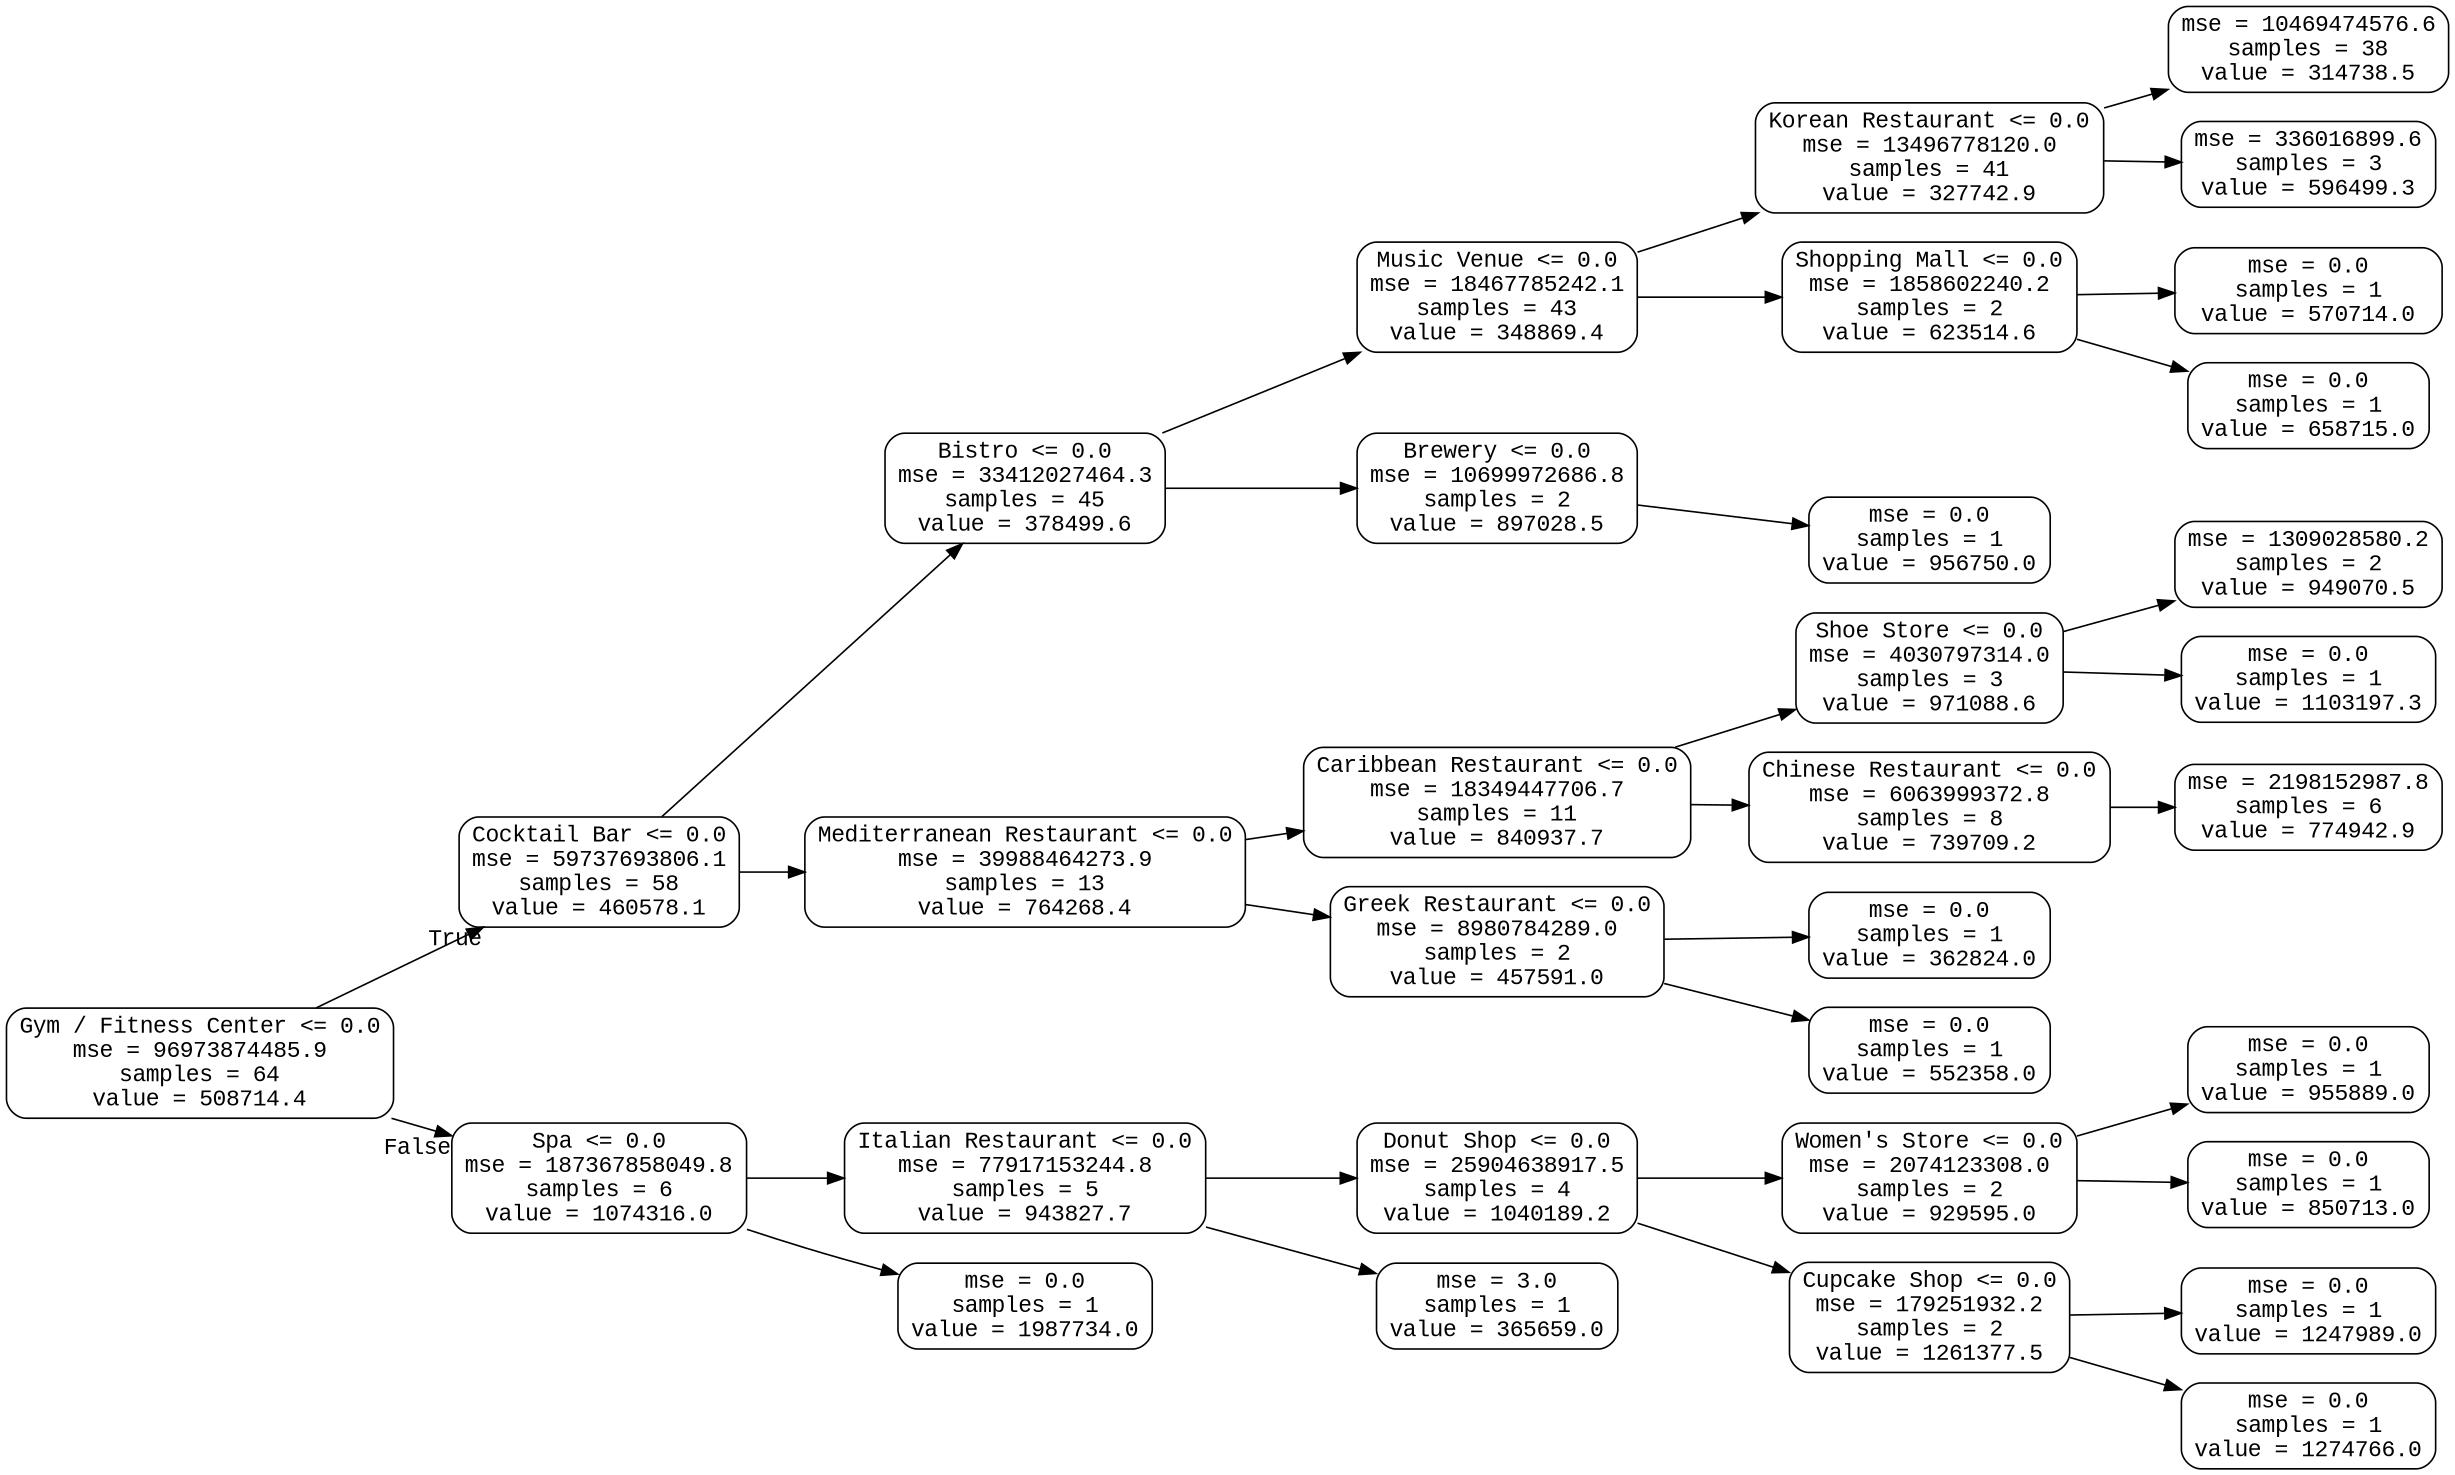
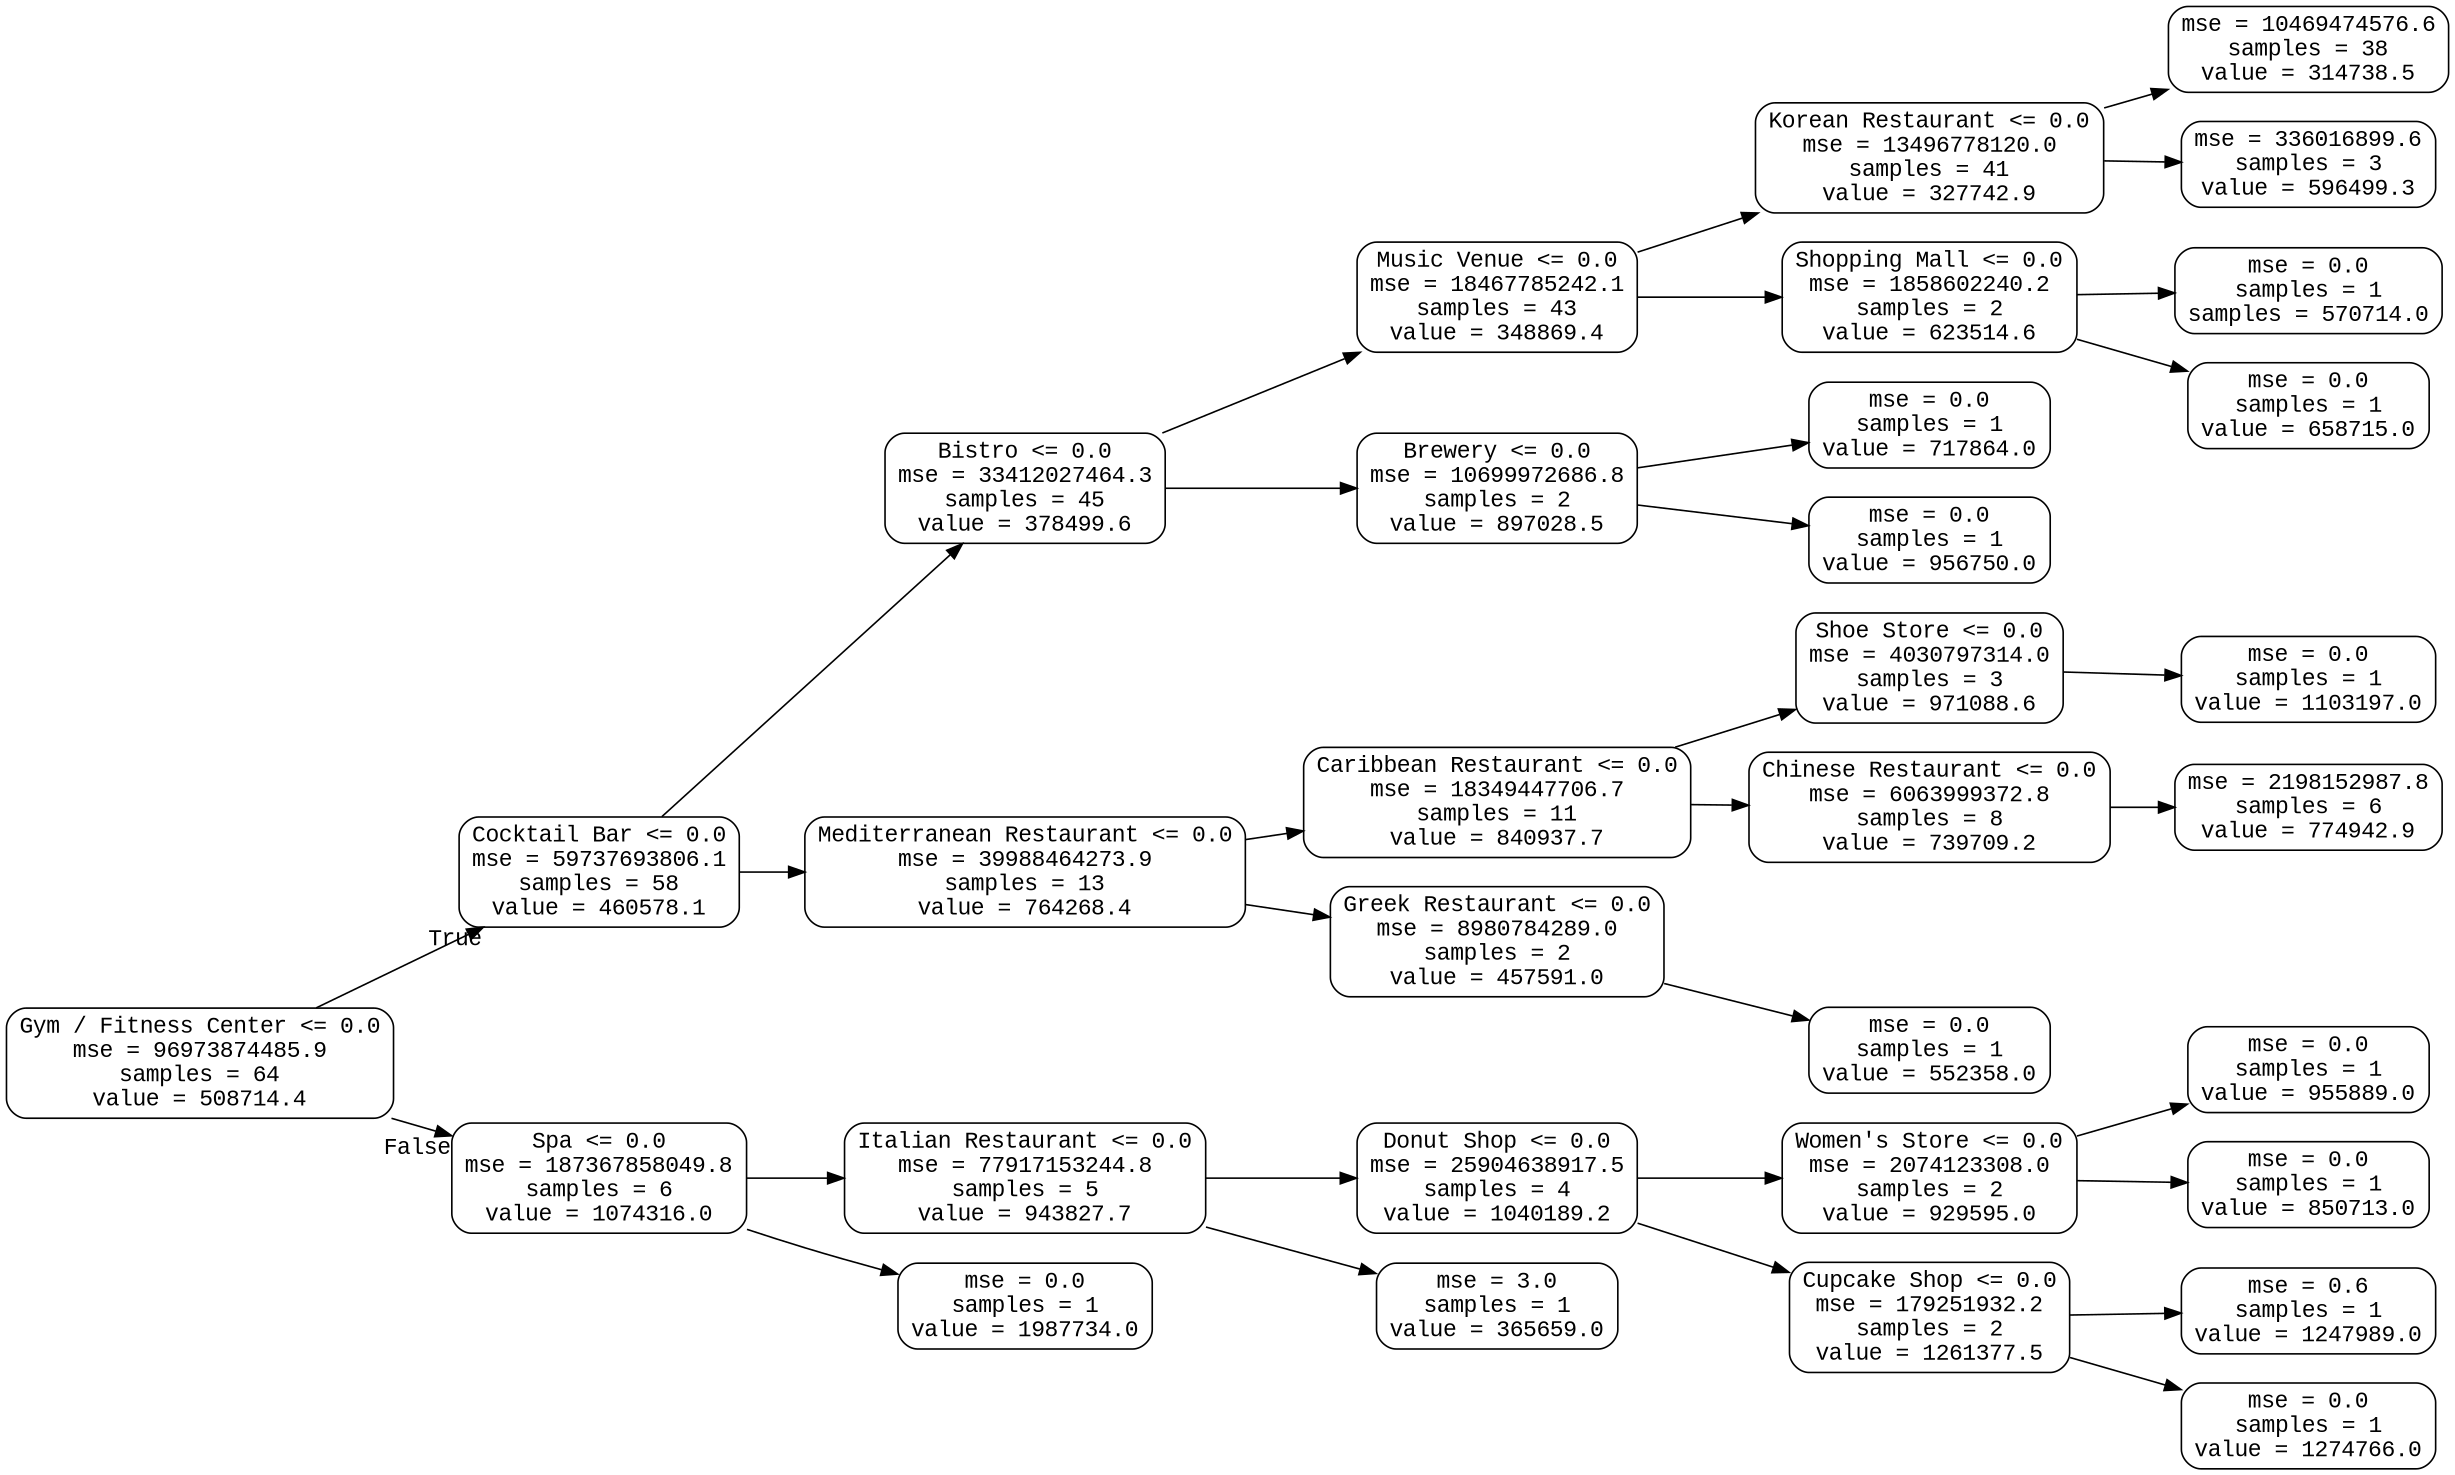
(2309, 291) -> (2309, 291)
none -> (1930, 425)
(2309, 564) -> none
(2309, 679) -> (2309, 679)
(1930, 935) -> none
(2309, 1311) -> (2309, 1311)
